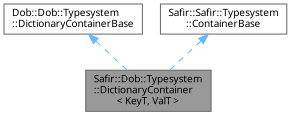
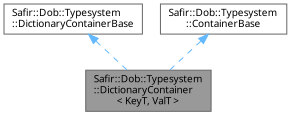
(73, 19) -> (73, 19)
(224, 19) -> (224, 19)
